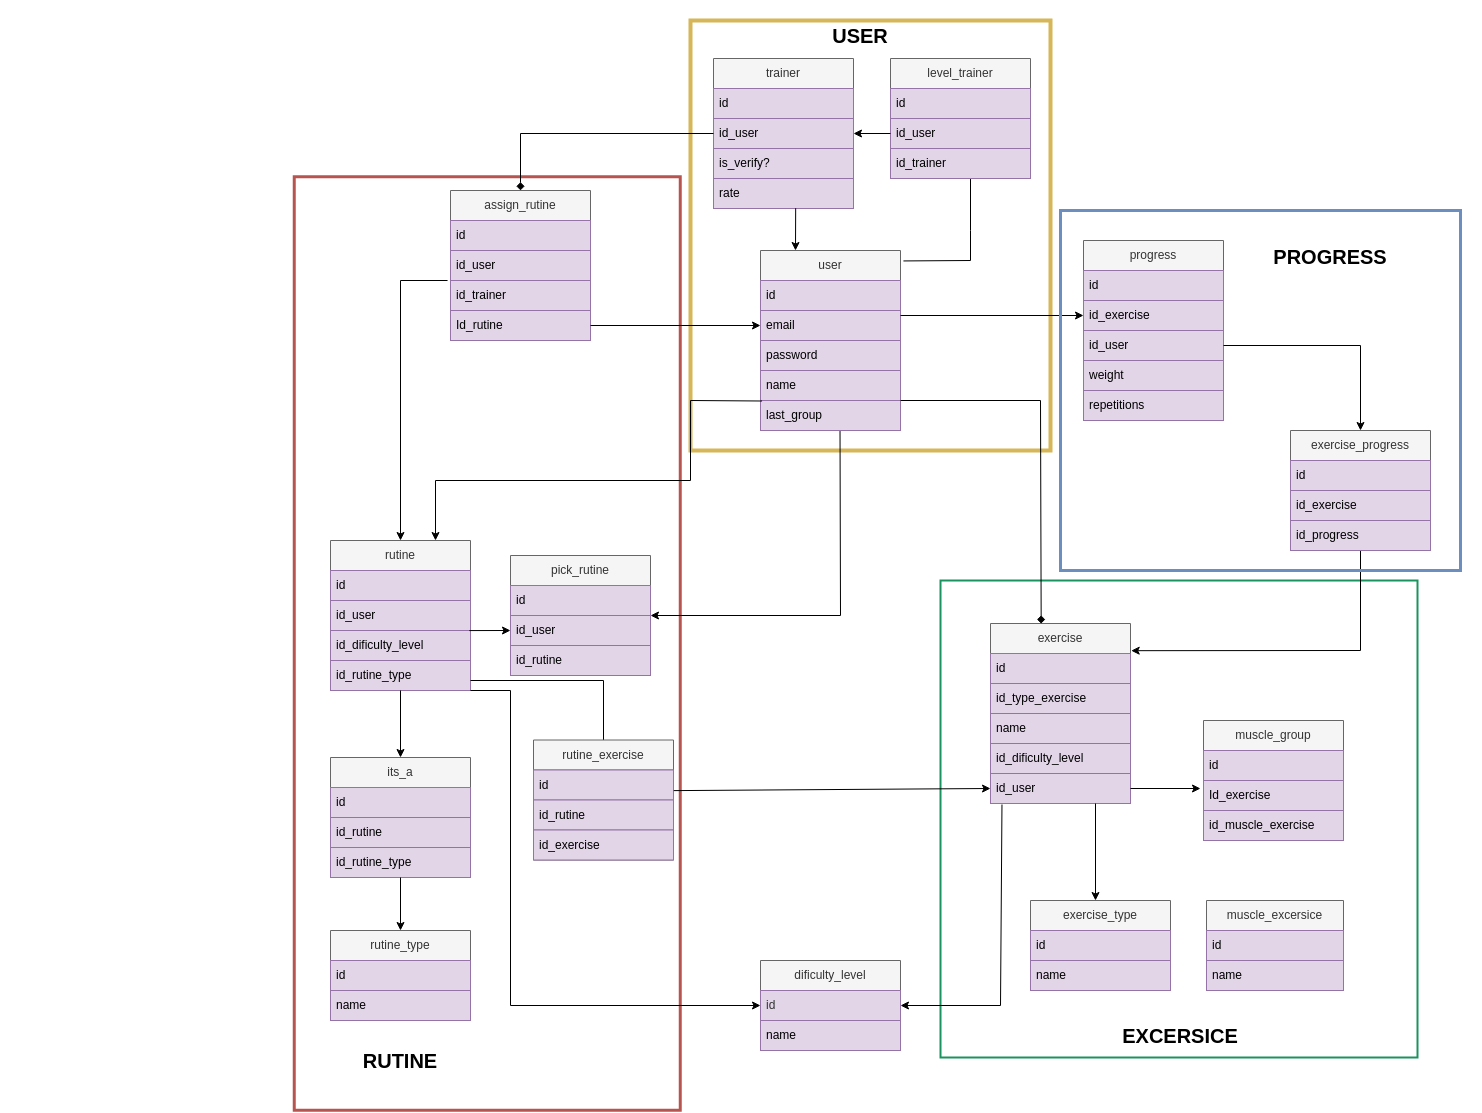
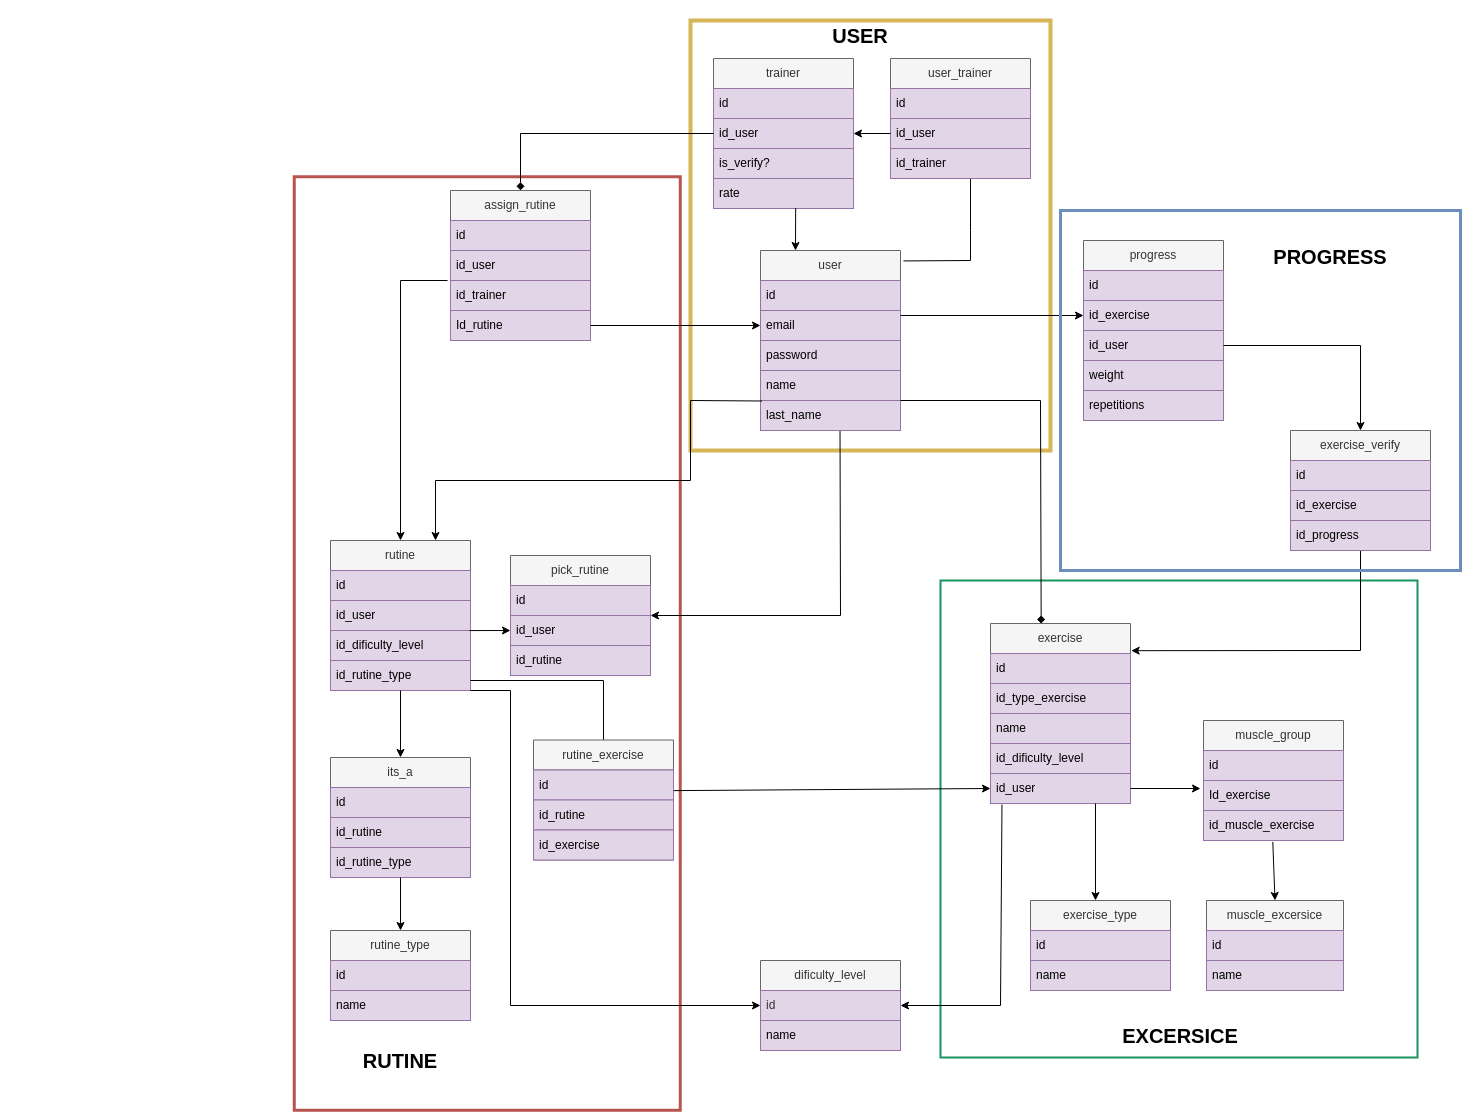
(961, 74) -> (961, 74)
(799, 416) -> (795, 416)
(1361, 446) -> (1361, 446)
none -> (1274, 868)
